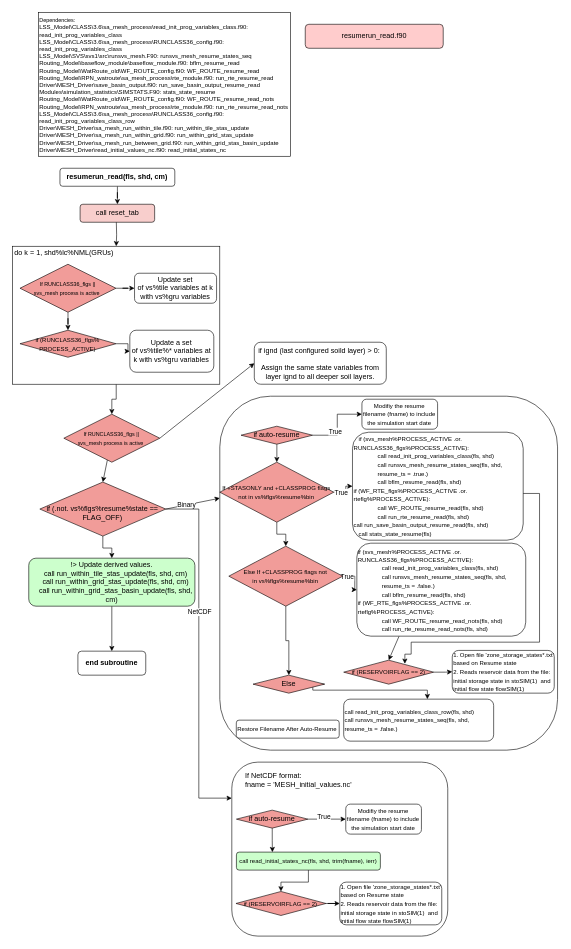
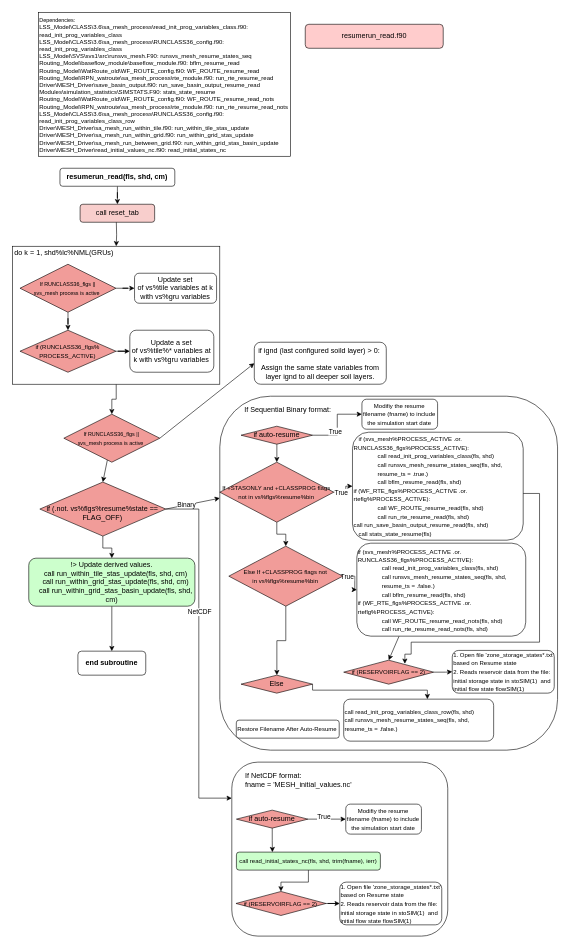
(68, 344) -> (68, 351)
none -> (288, 414)
(289, 684) -> (277, 684)
